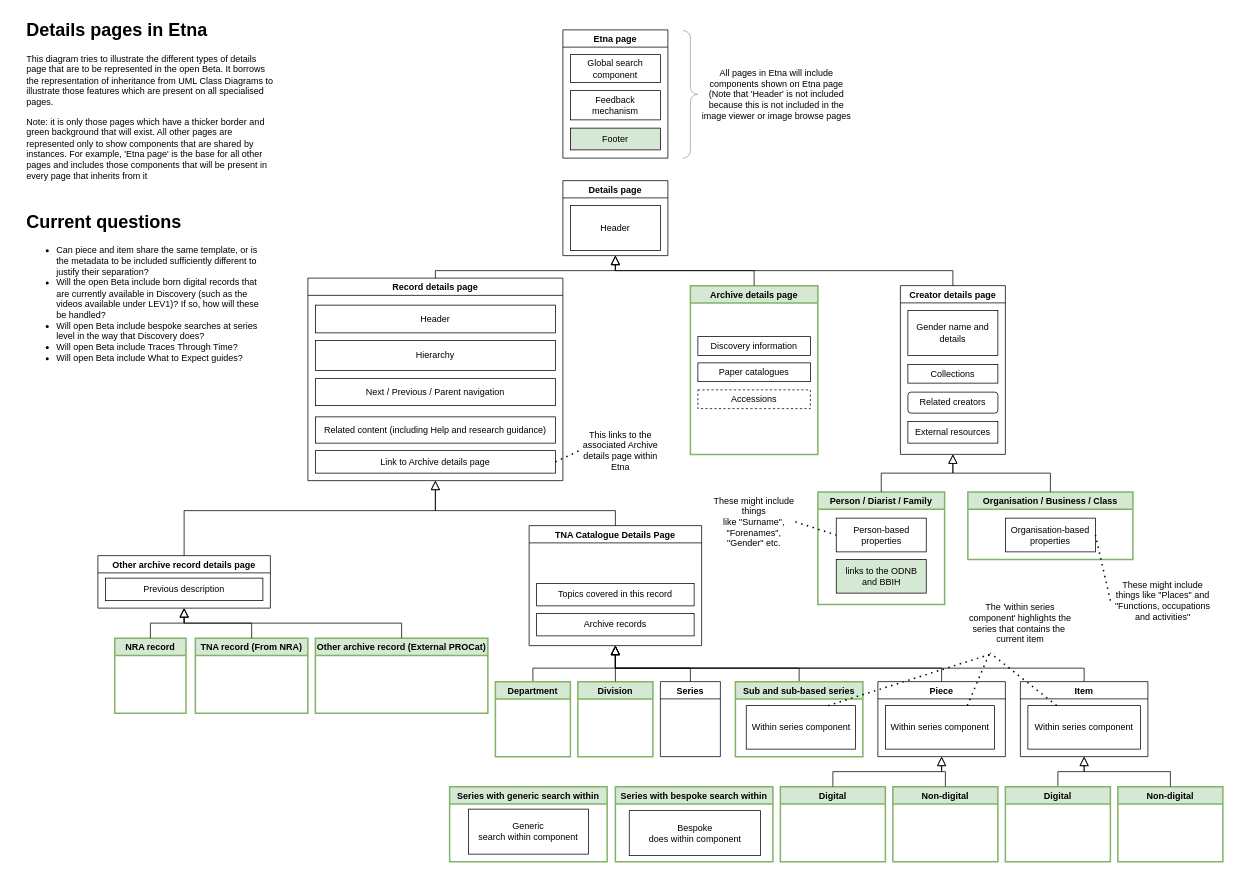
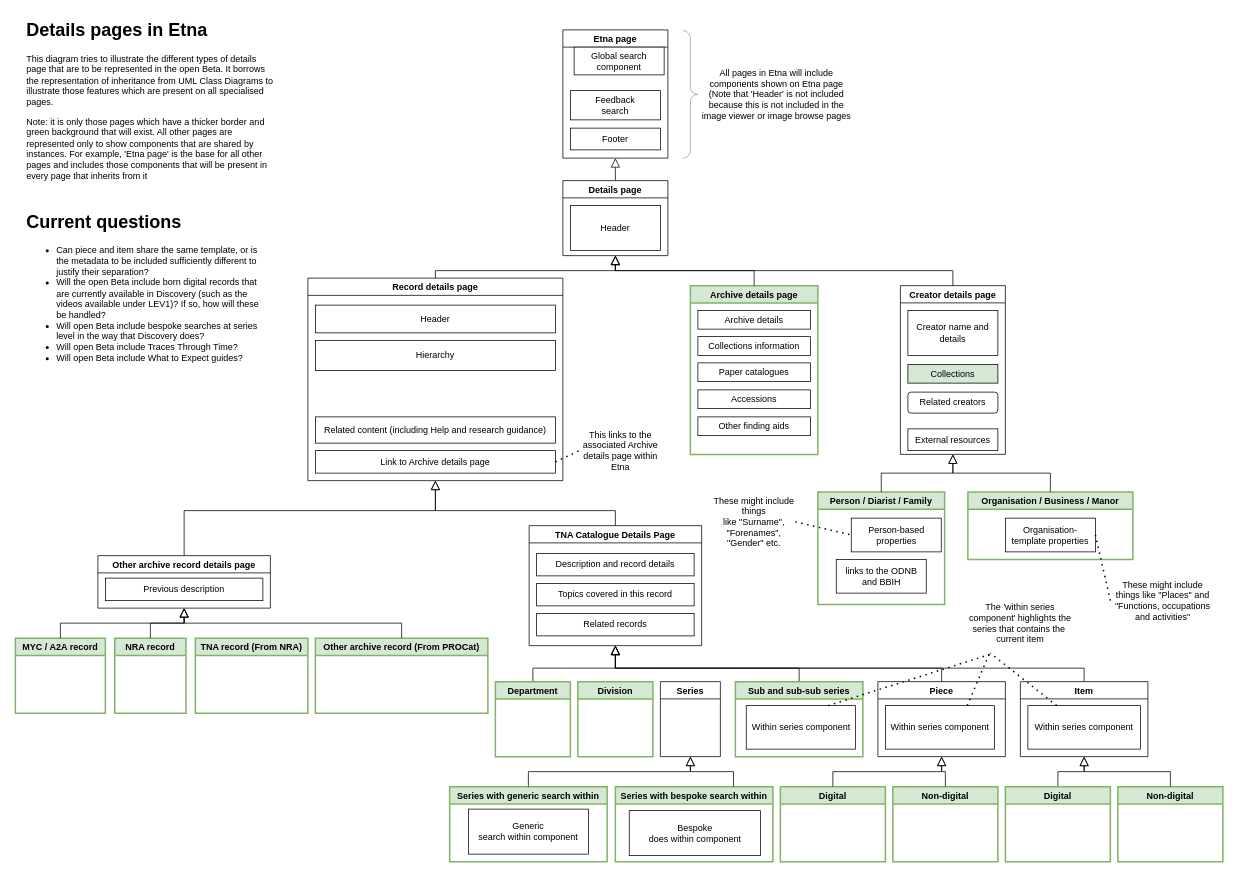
(615, 68) -> (619, 61)
(615, 105) -> (615, 105)
(615, 139) -> (615, 139)
none -> (615, 174)
none -> (754, 320)
(953, 333) -> (953, 333)
(754, 346) -> (754, 346)
(953, 374) -> (953, 374)
(435, 392) -> none
(754, 399) -> (754, 399)
none -> (754, 426)
(953, 432) -> (953, 440)
(1050, 501) -> (1050, 501)
(881, 535) -> (896, 535)
(1050, 535) -> (1050, 535)
none -> (615, 564)
(881, 576) -> (881, 576)
none -> (97, 623)
(615, 624) -> (615, 624)
(252, 631) -> none
(401, 647) -> (401, 647)
none -> (60, 675)
(615, 675) -> none
(690, 675) -> none
(799, 690) -> (799, 690)
none -> (600, 771)
none -> (720, 771)
